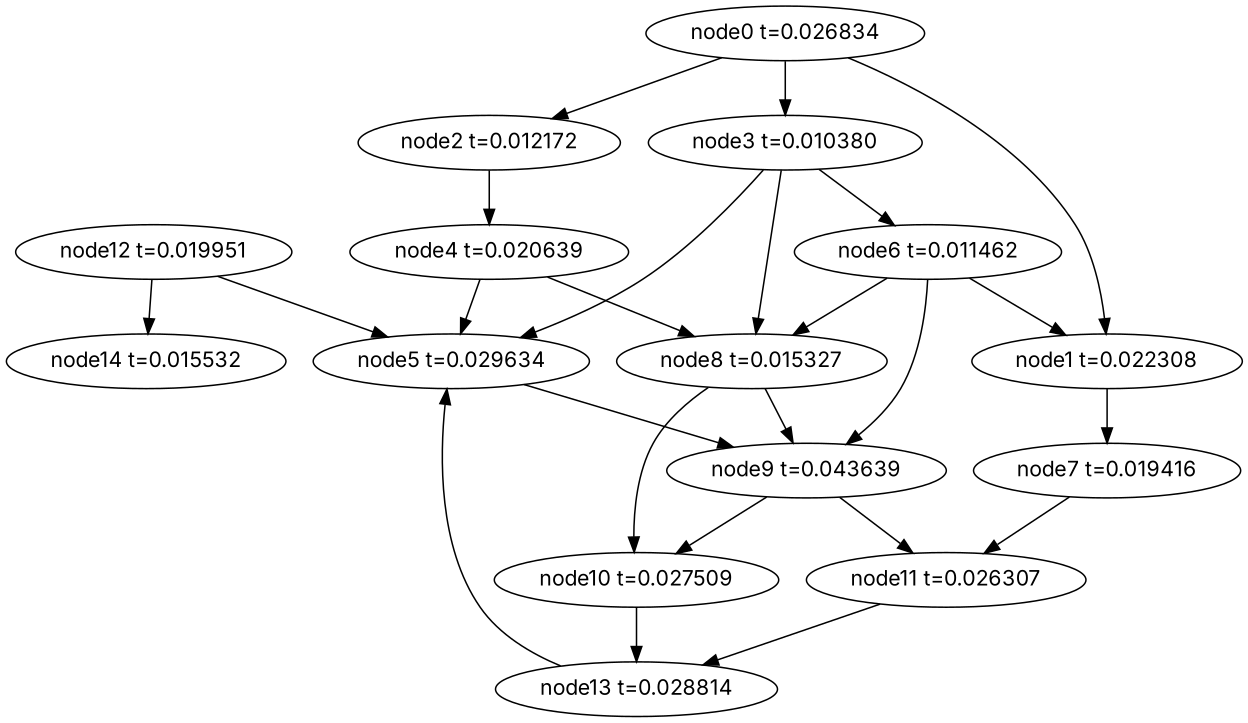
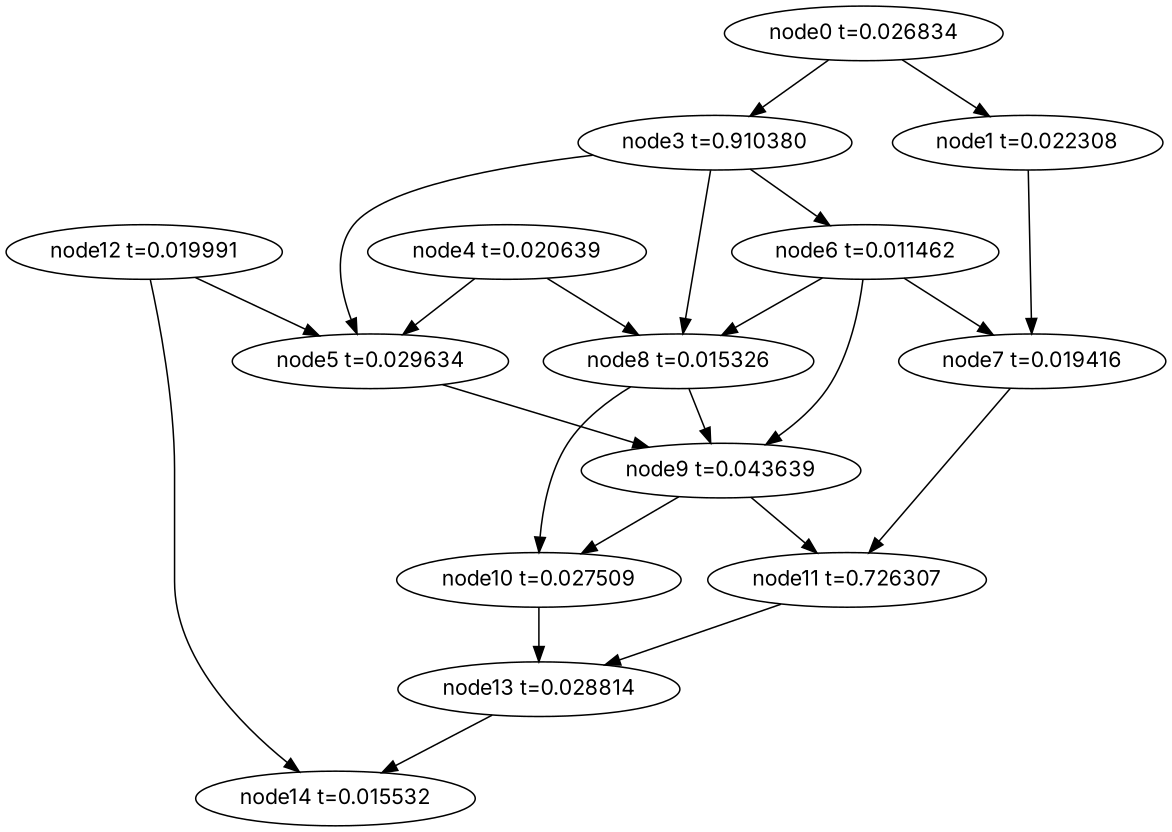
(489, 143) -> none
(785, 143) -> (715, 143)
(154, 252) -> (144, 252)
(1011, 303) -> (942, 302)
(752, 361) -> (679, 361)
(457, 558) -> (444, 740)
(946, 580) -> (847, 580)
